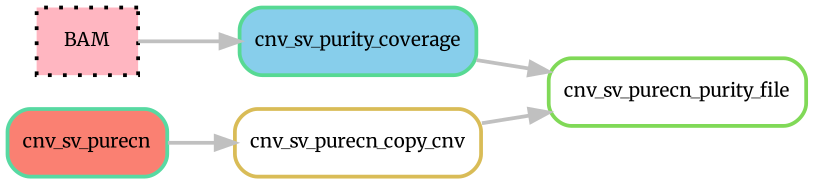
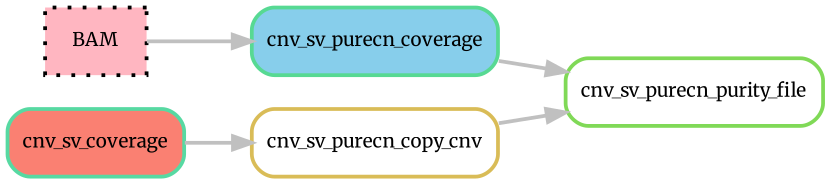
(358, 41) -> (375, 41)
(87, 143) -> (96, 143)
